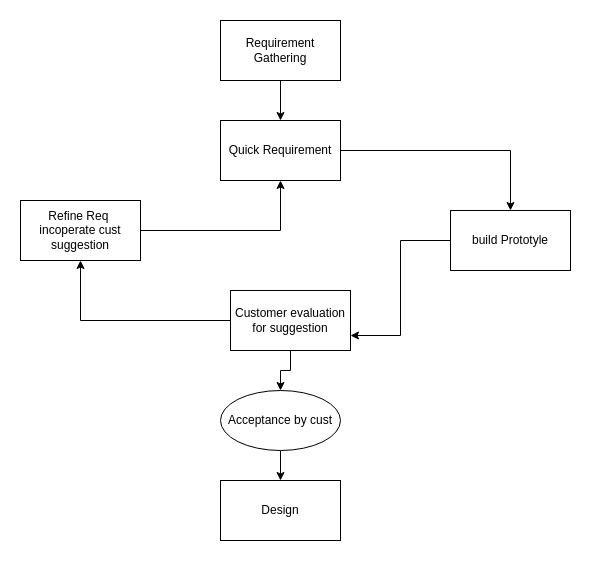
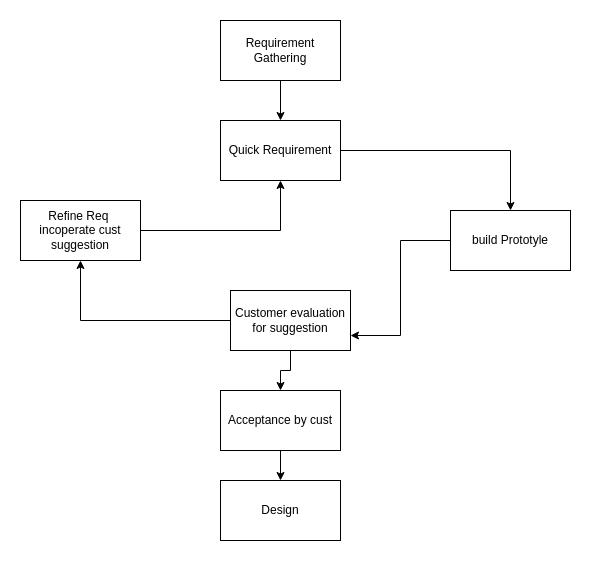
(281, 421) -> (281, 421)
